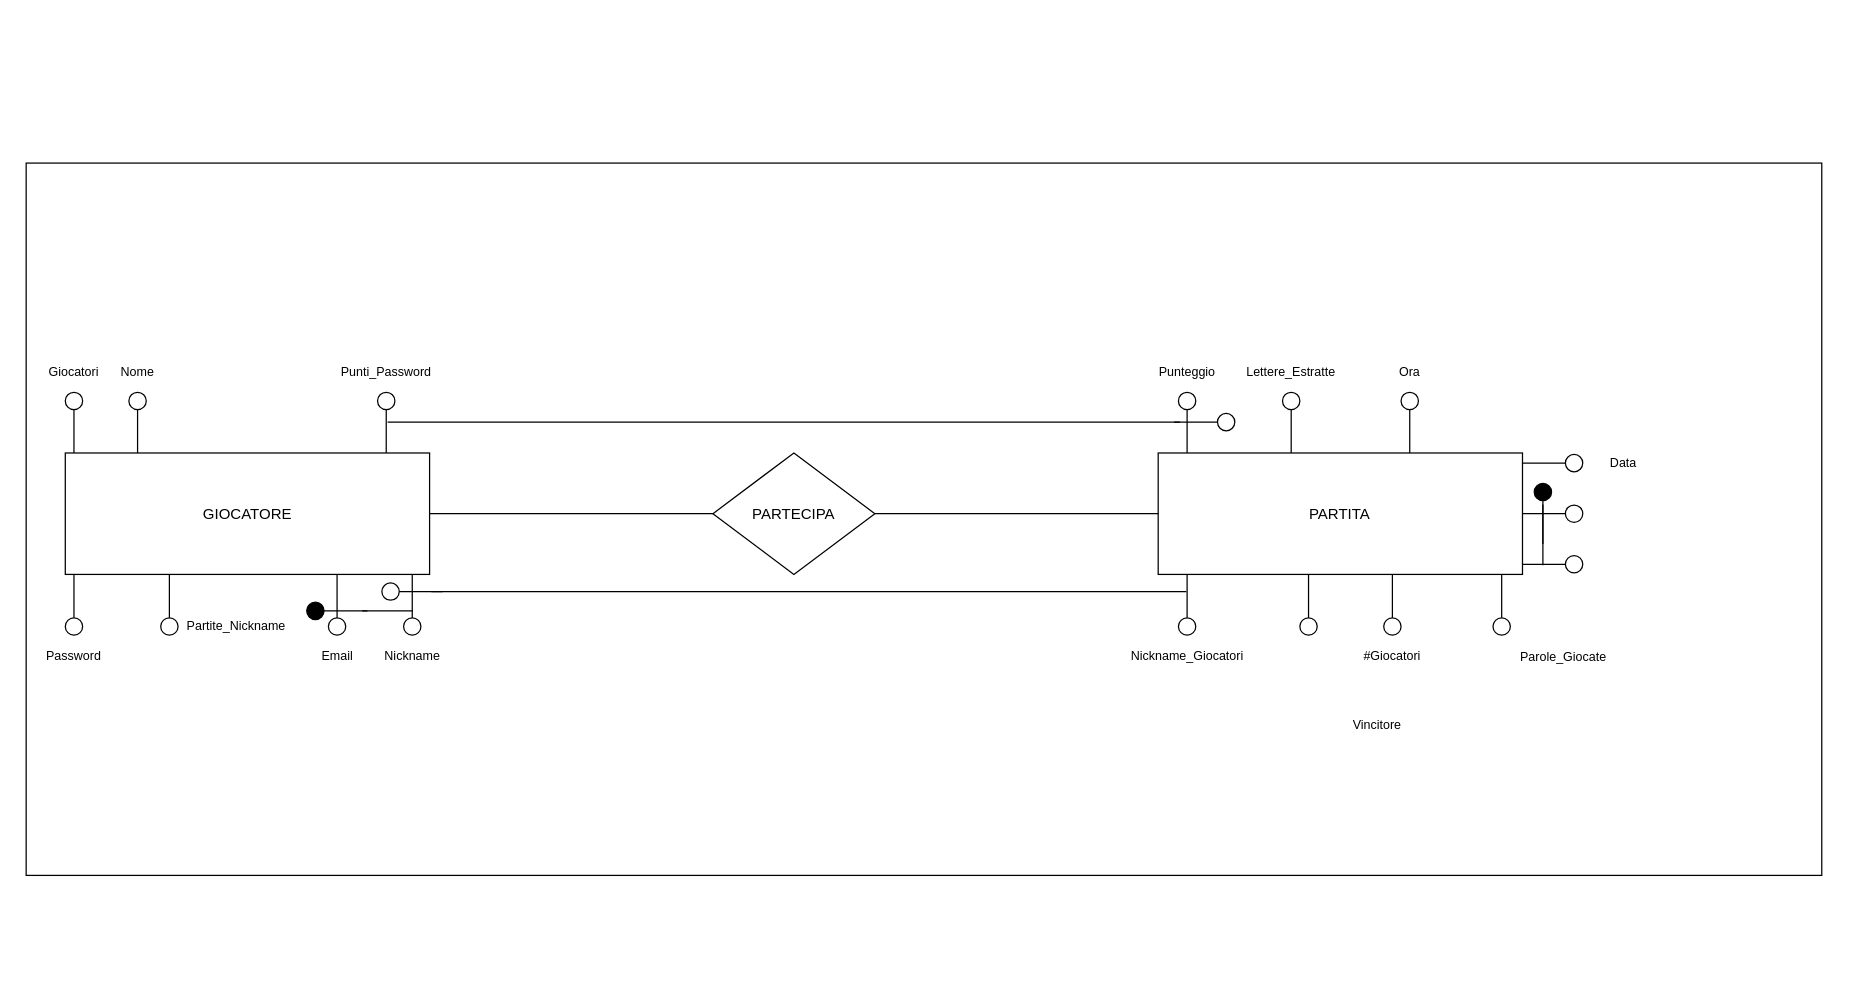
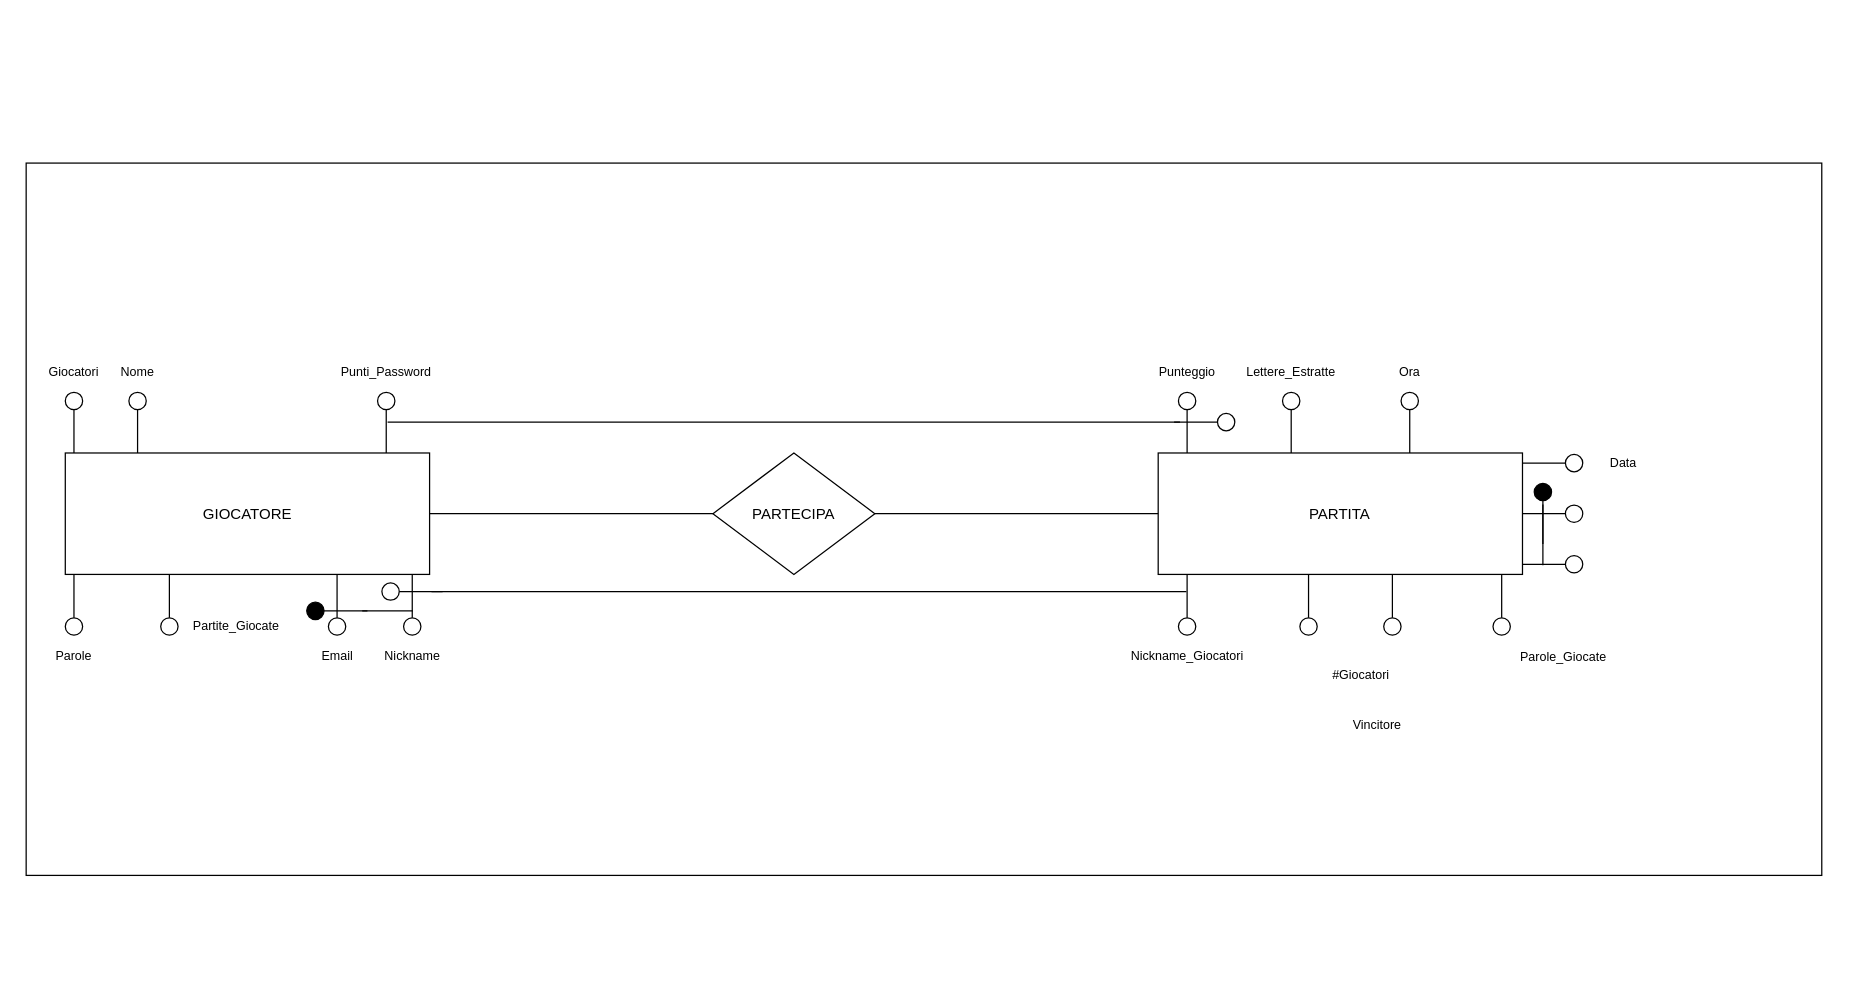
(236, 626) -> (236, 626)
(74, 656) -> (74, 656)
(1392, 656) -> (1361, 674)
